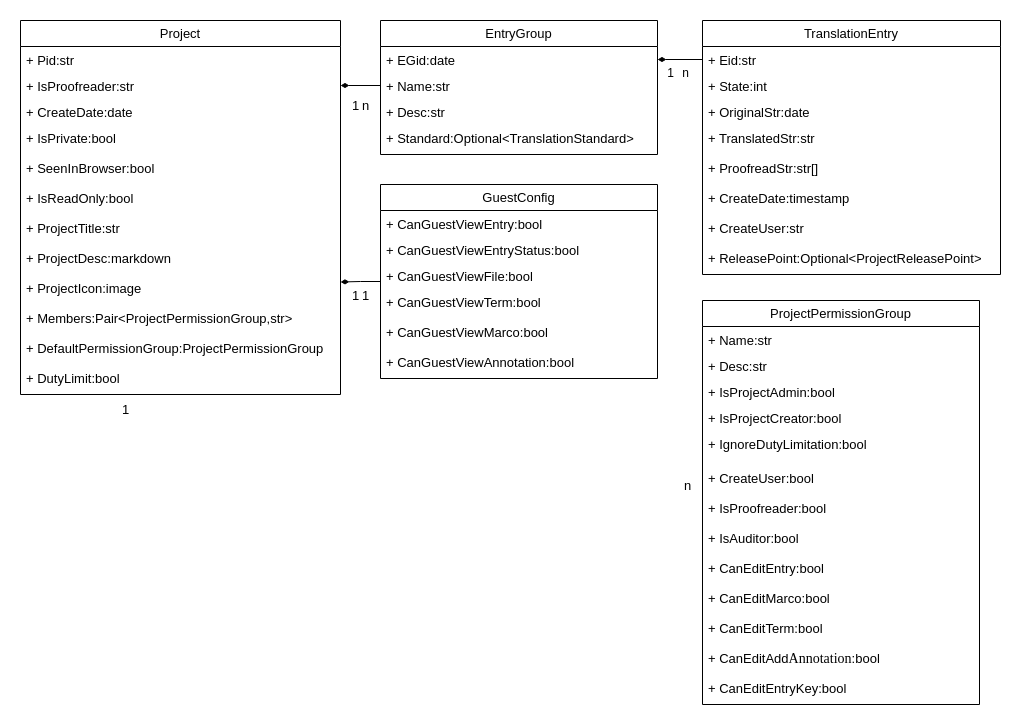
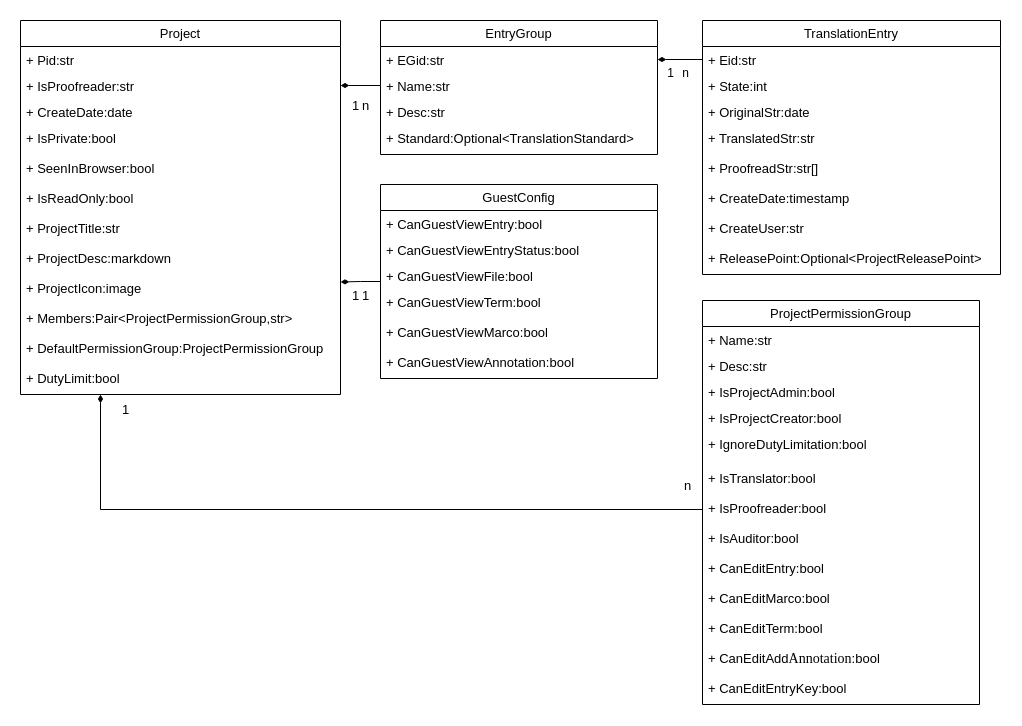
(421, 61) -> (418, 61)
(765, 479) -> (771, 479)
none -> (349, 510)
